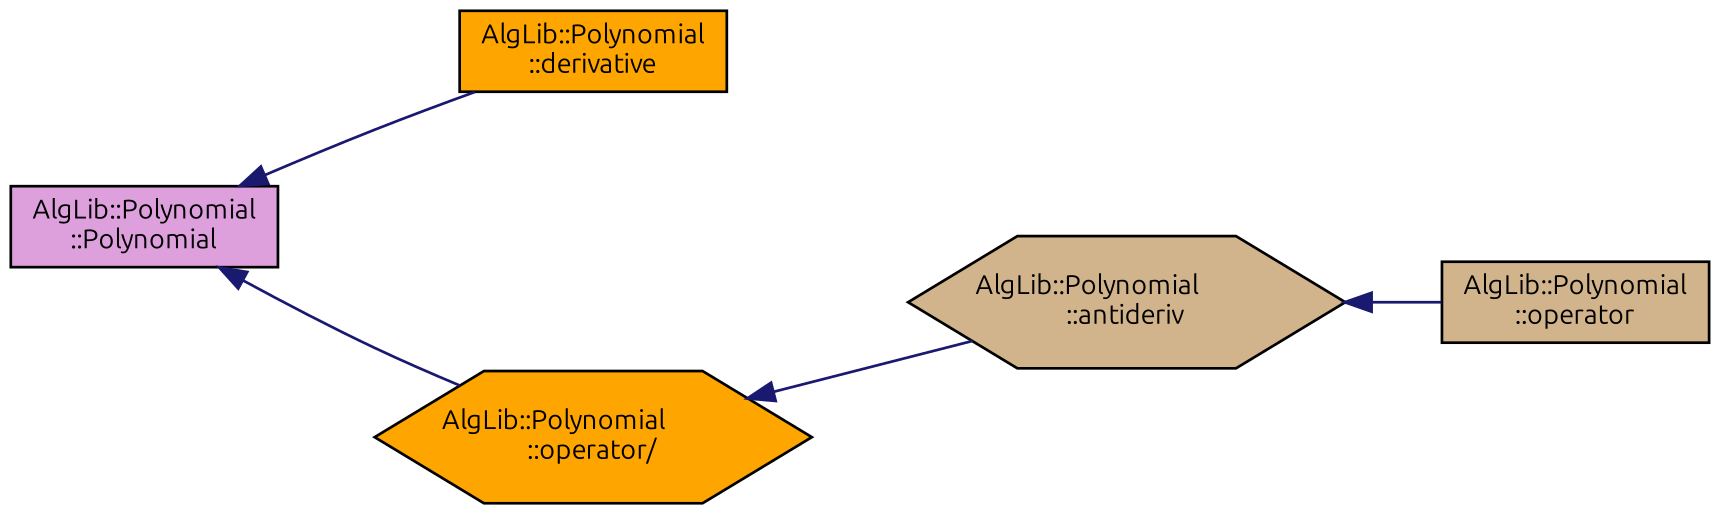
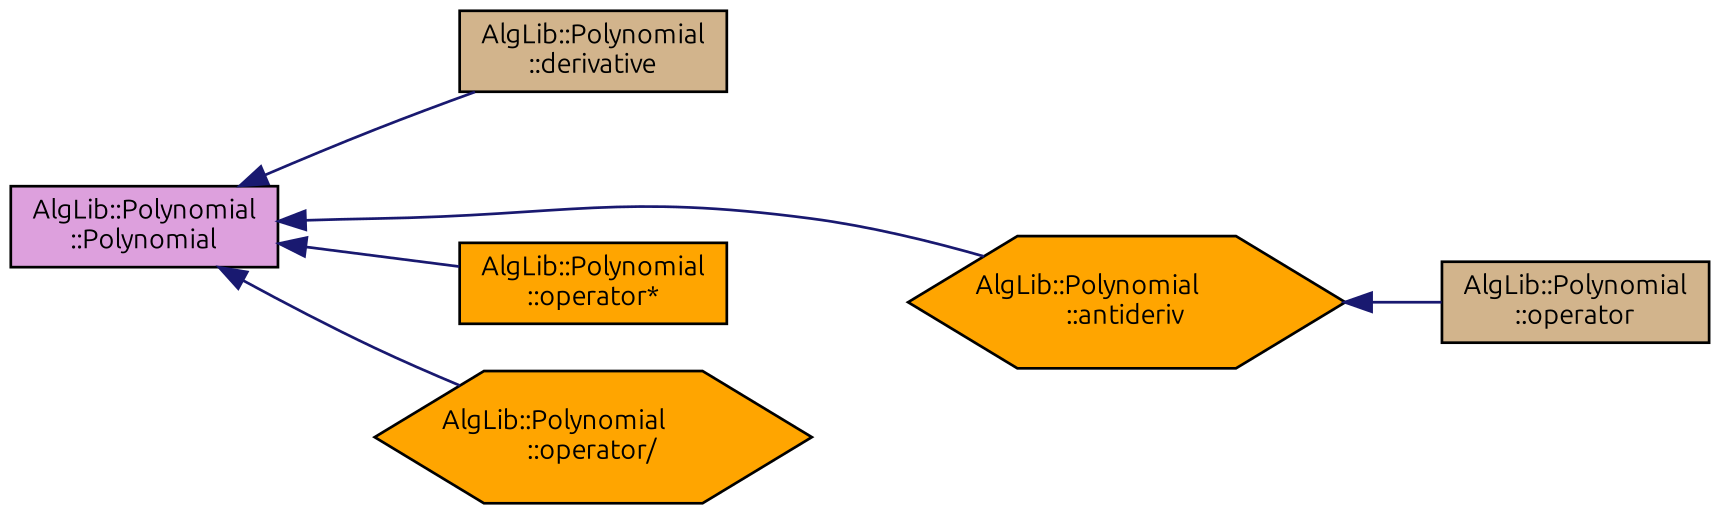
(593, 51) -> (593, 51)
none -> (593, 283)
(1127, 302) -> (1127, 302)
(873, 366) -> (647, 207)
